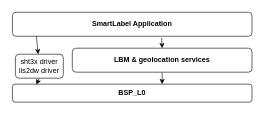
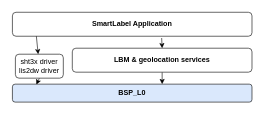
(132, 93) -> (132, 93)
